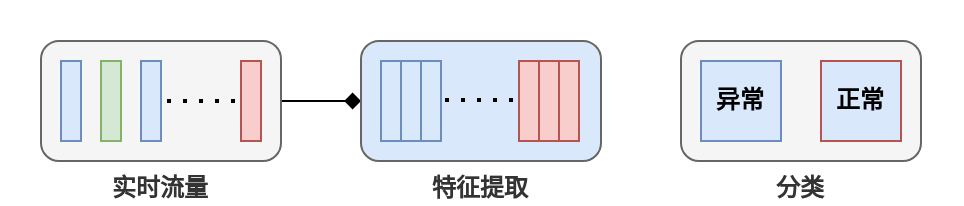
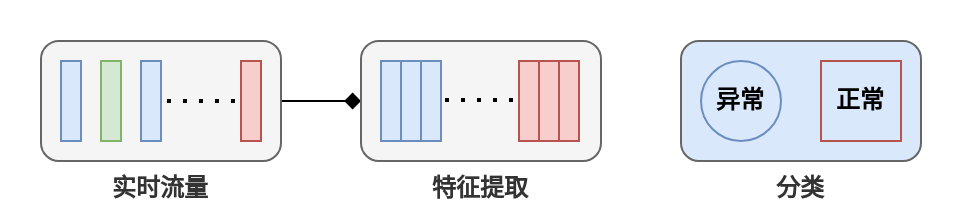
(481, 101) -> (481, 101)
(741, 101) -> (741, 101)
(801, 101) -> (801, 101)
